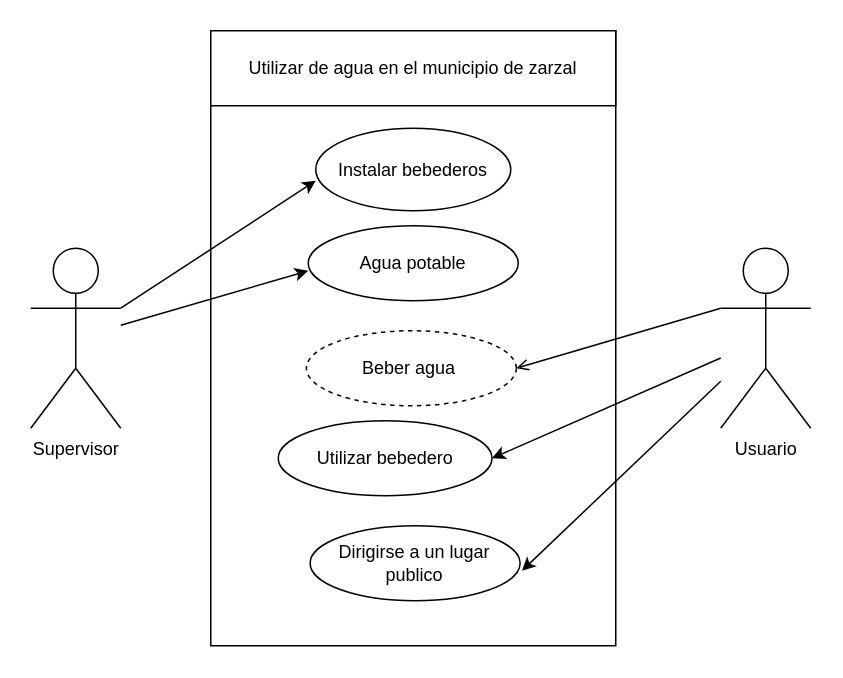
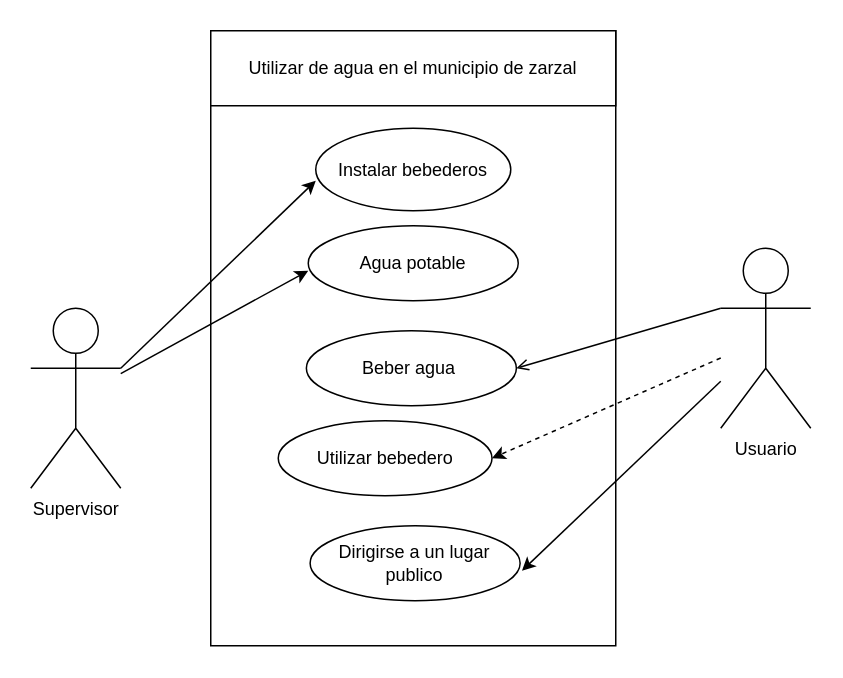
(76, 338) -> (76, 398)
(411, 368) -> (411, 368)
(612, 406) -> (612, 406)
